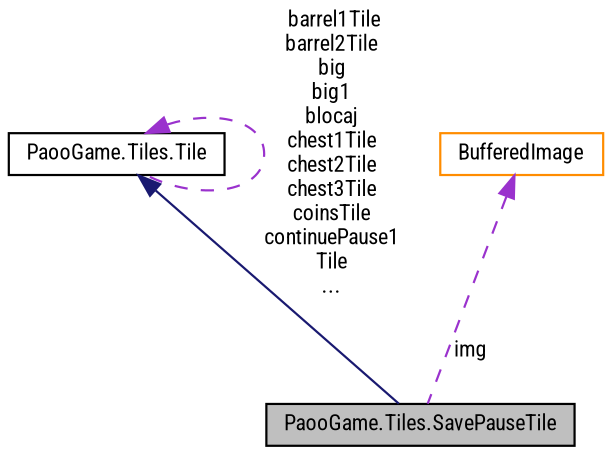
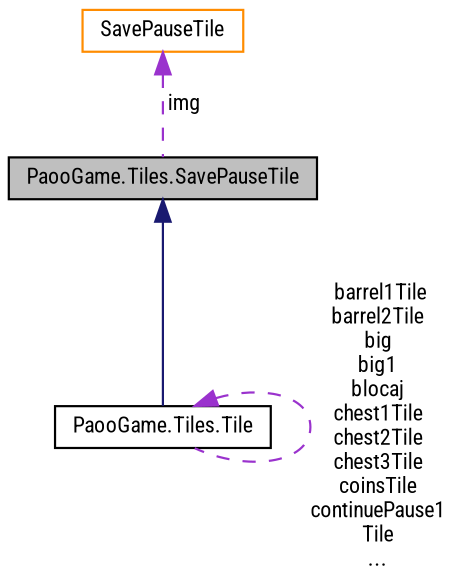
(522, 154) -> (163, 31)
(277, 297) -> (163, 314)
